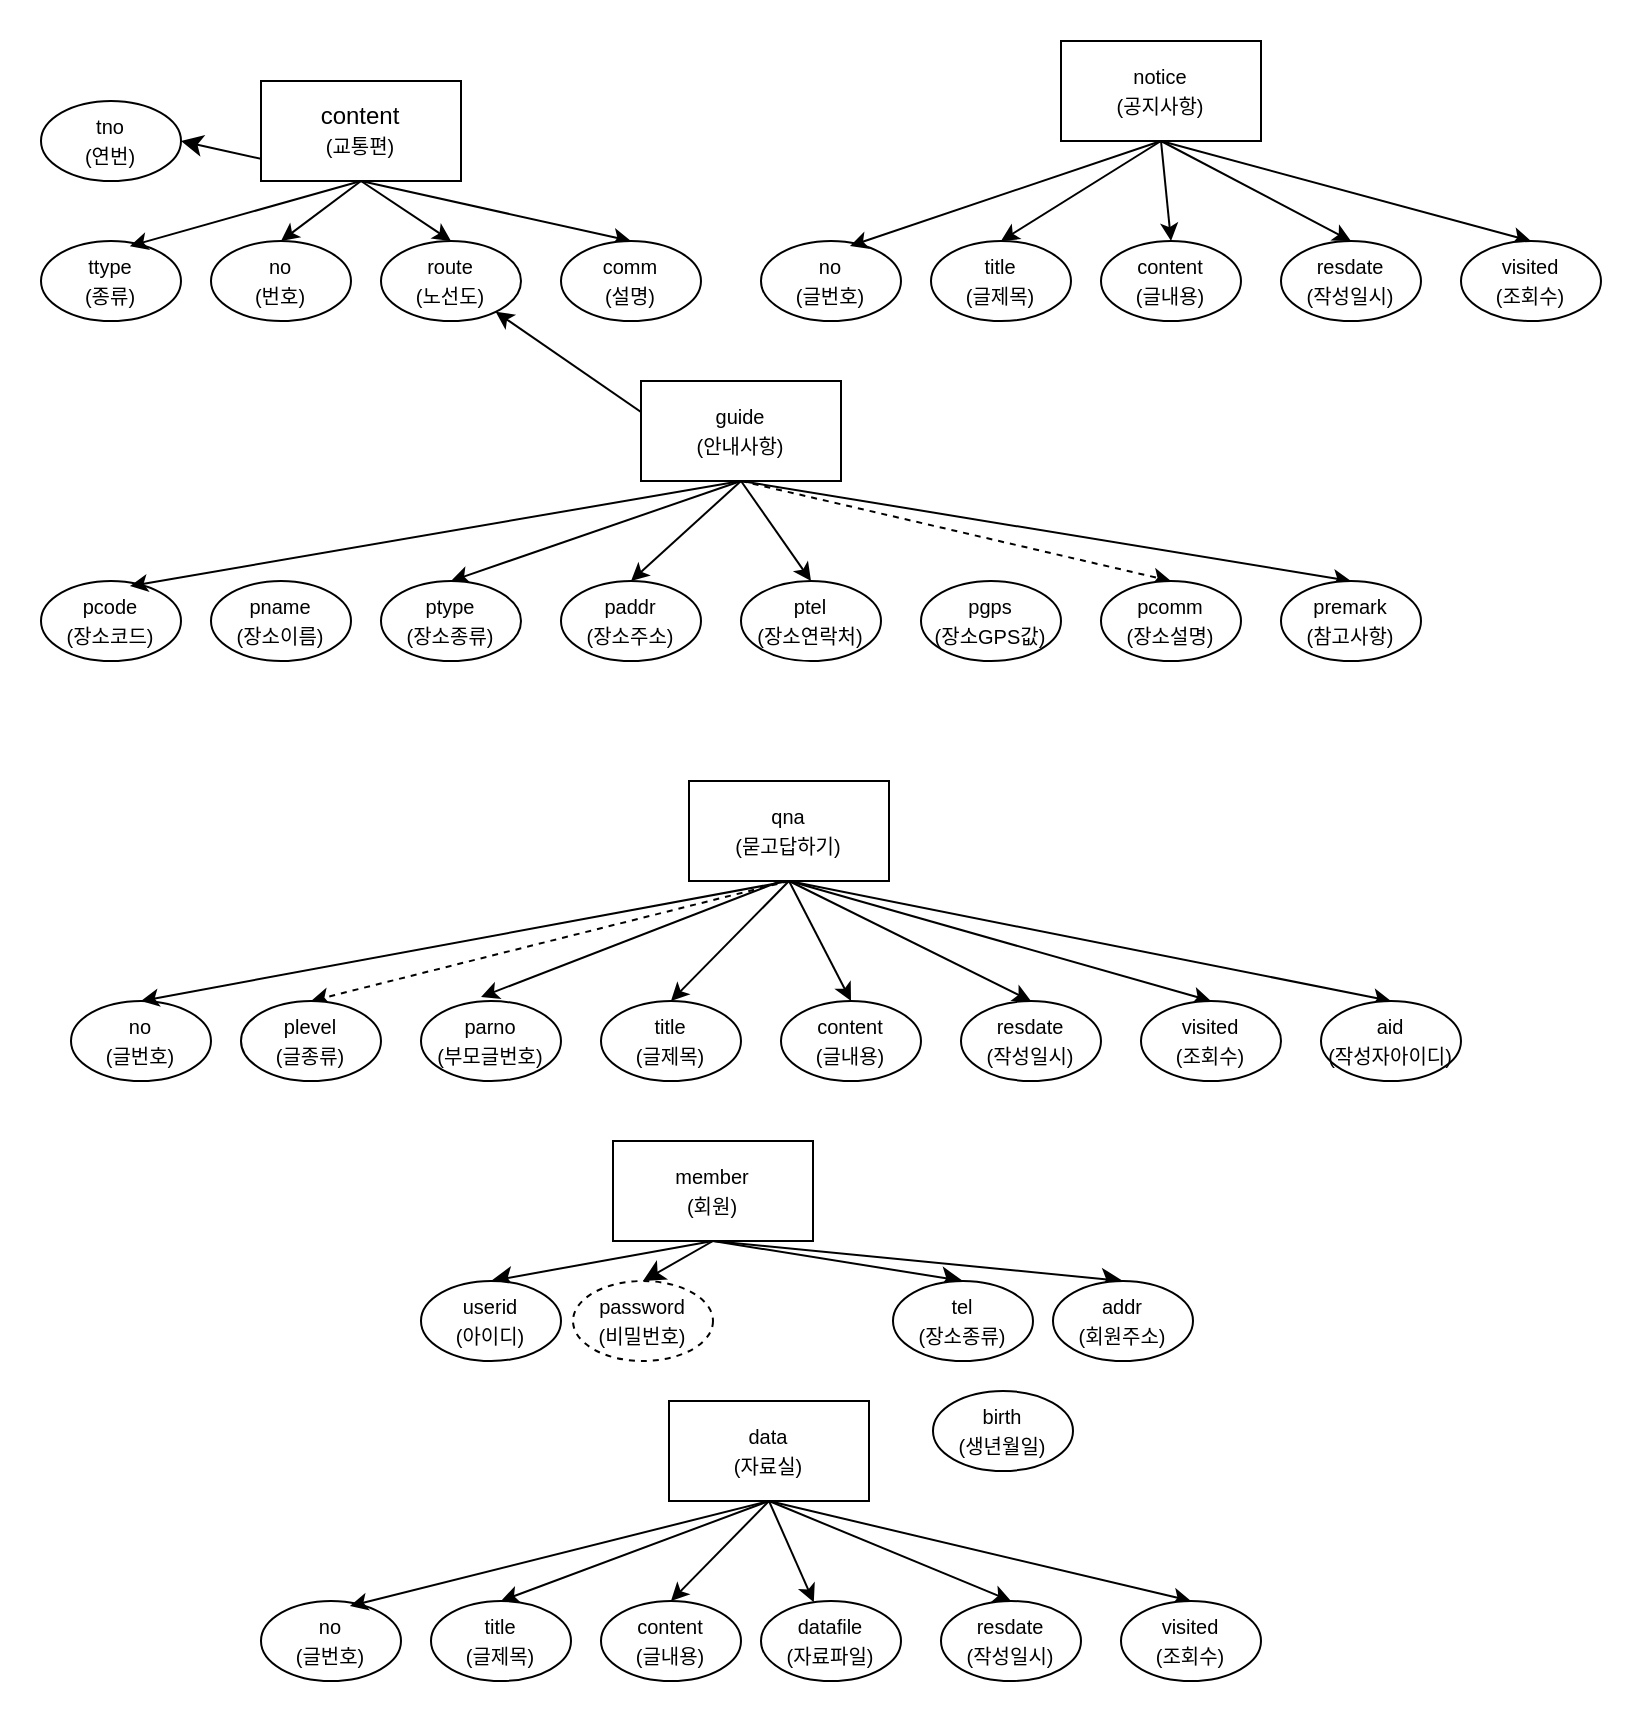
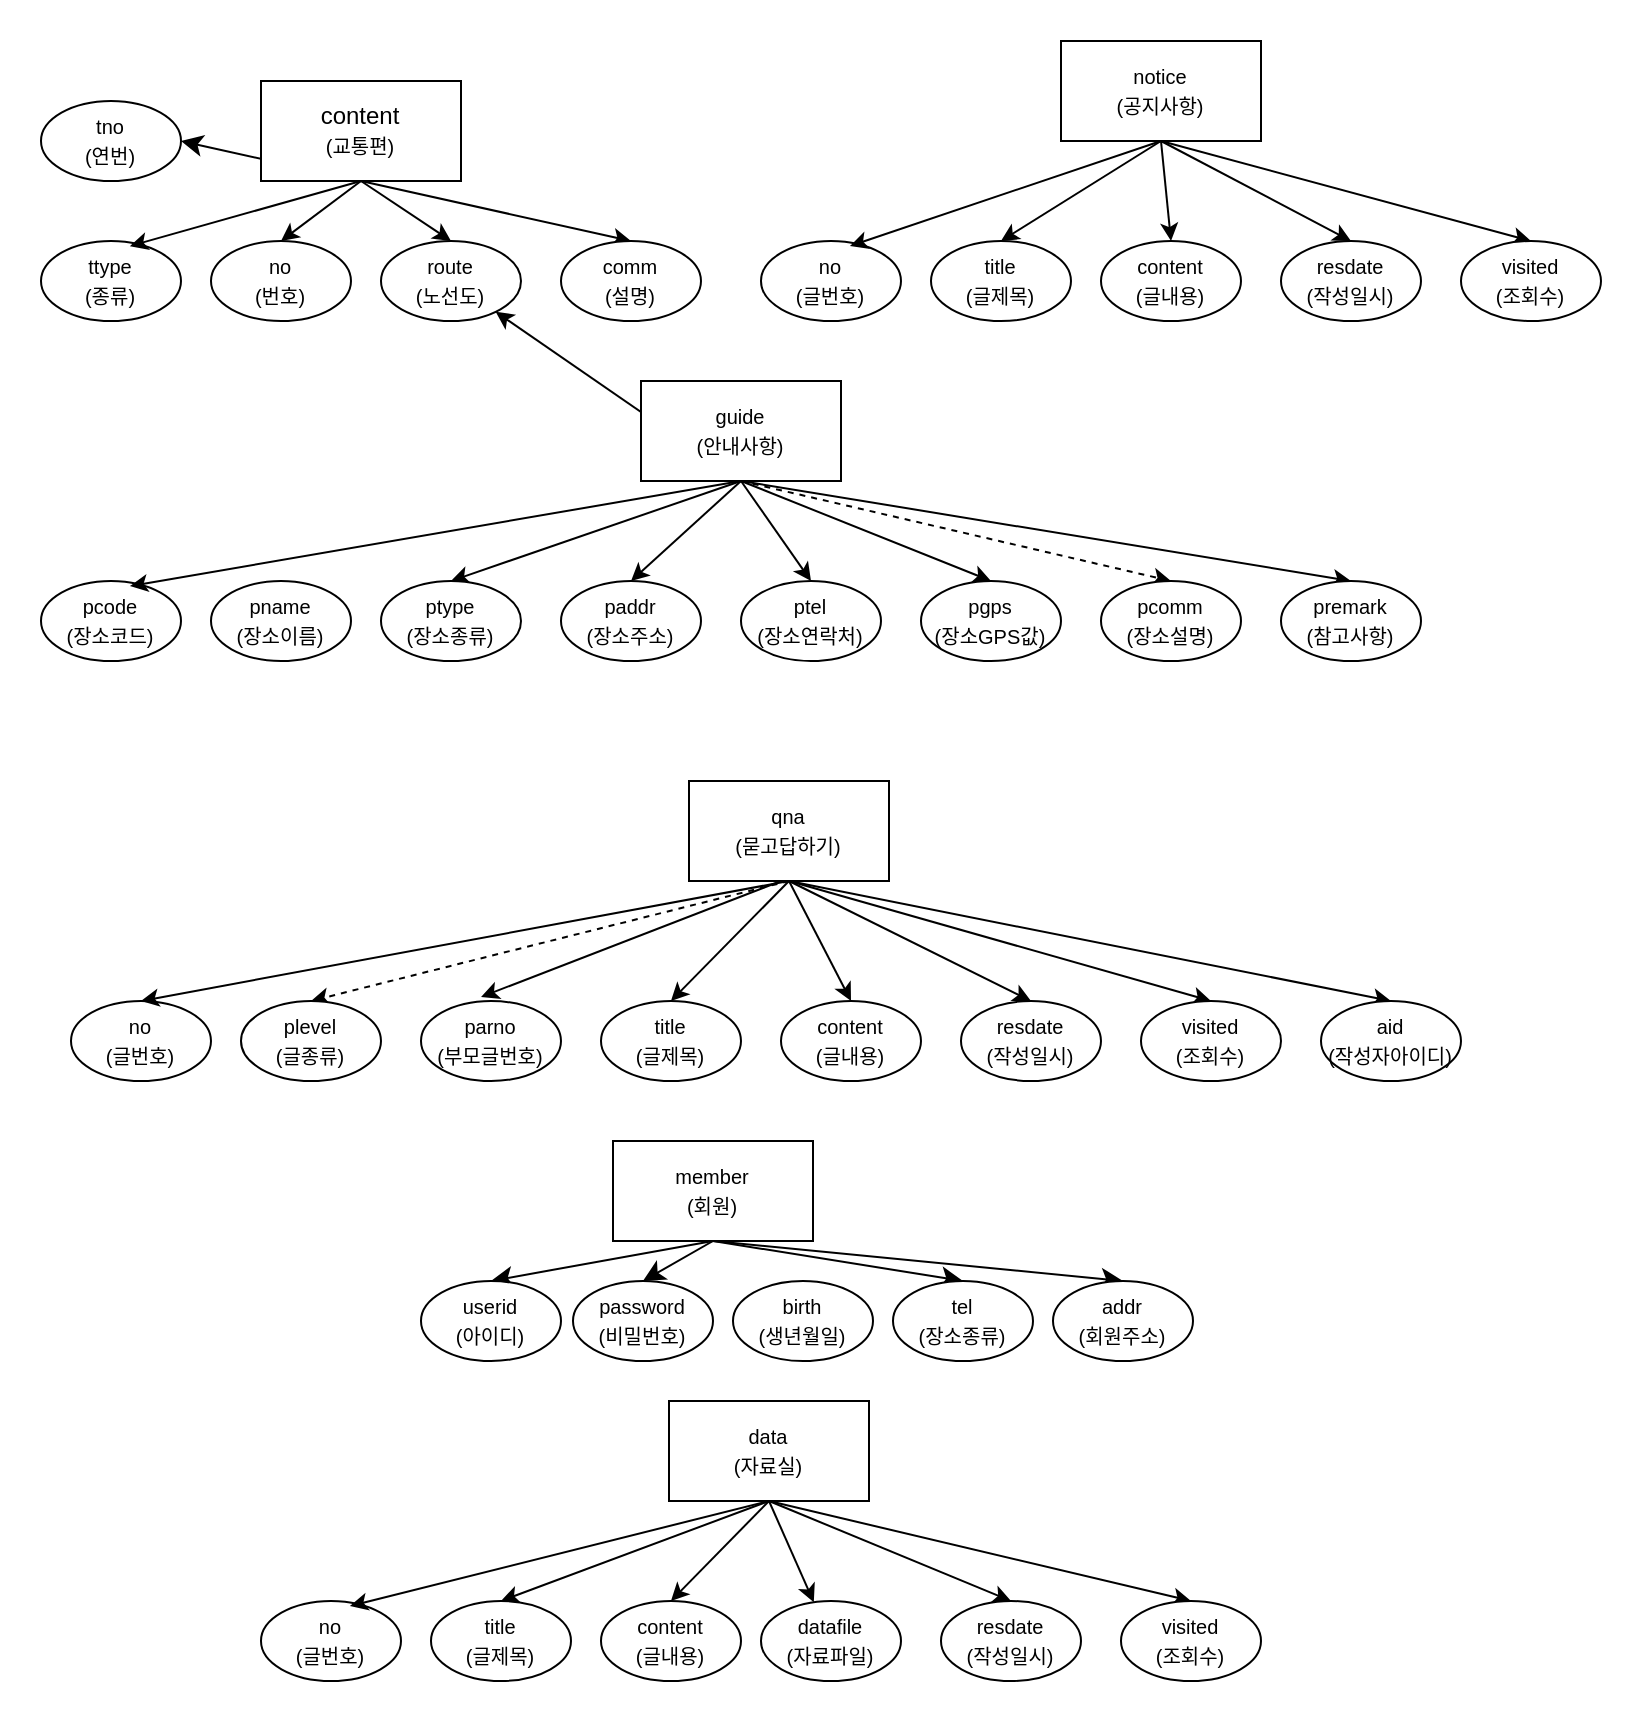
none -> (869, 532)
(643, 1321) -> (643, 1321)
(1003, 1431) -> (803, 1321)
